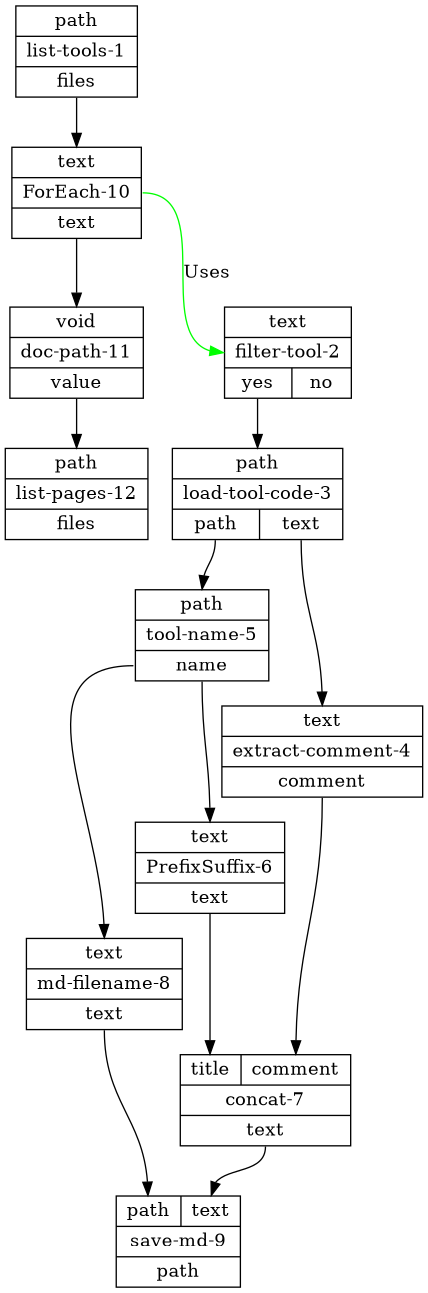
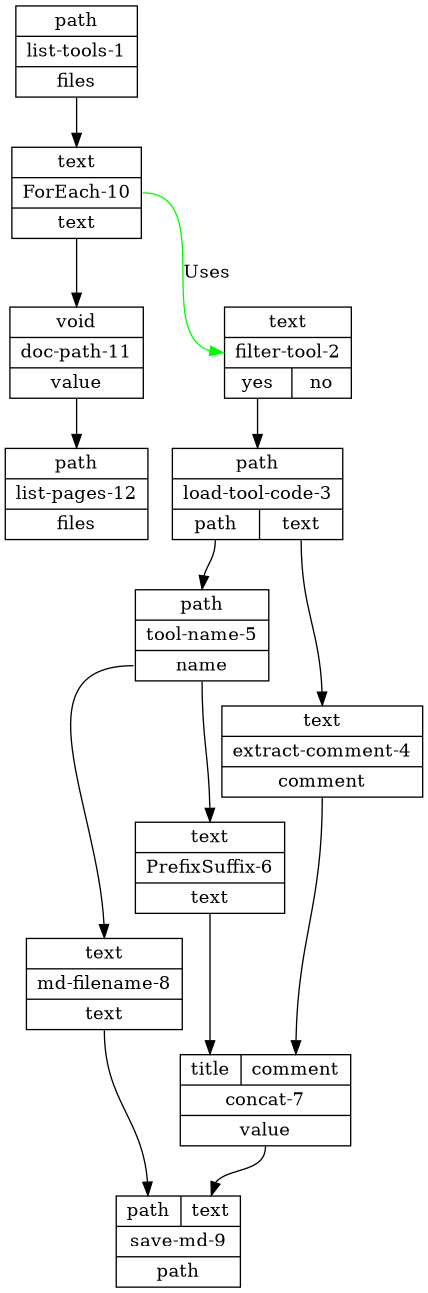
(265, 1130) -> (265, 1130)
